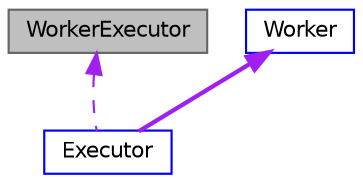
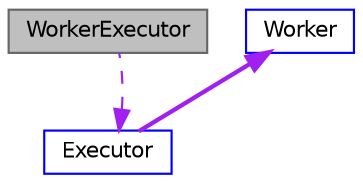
(94, 103) -> (122, 81)
